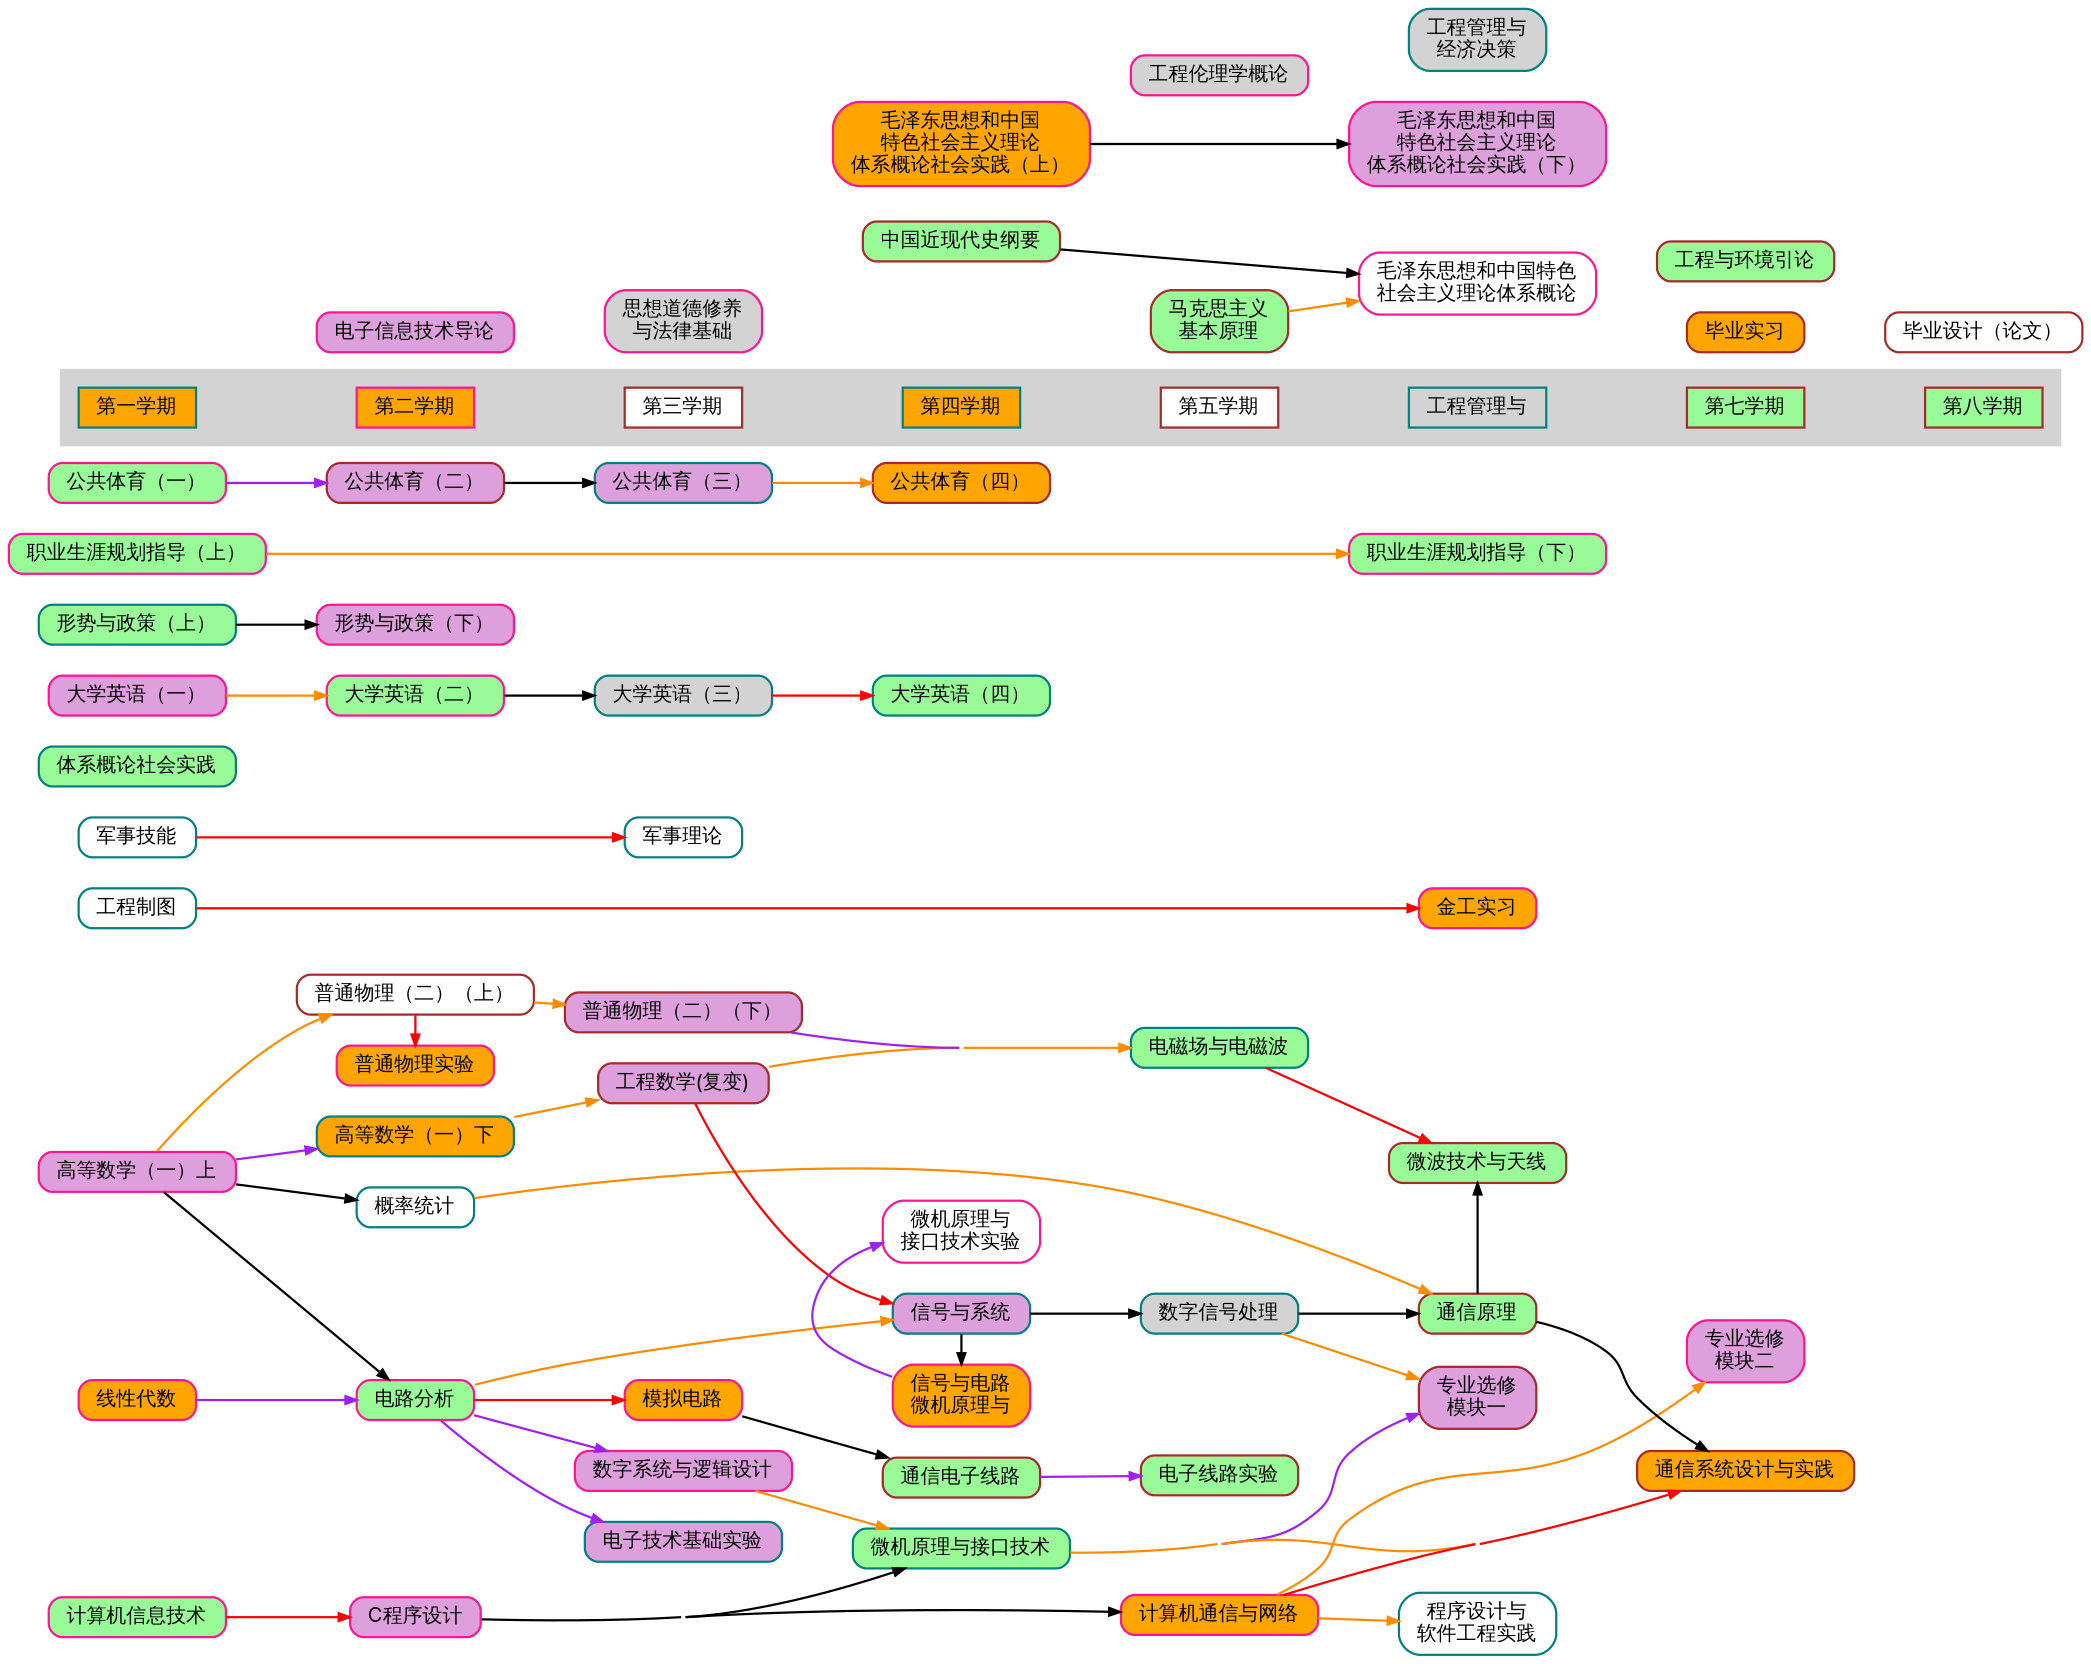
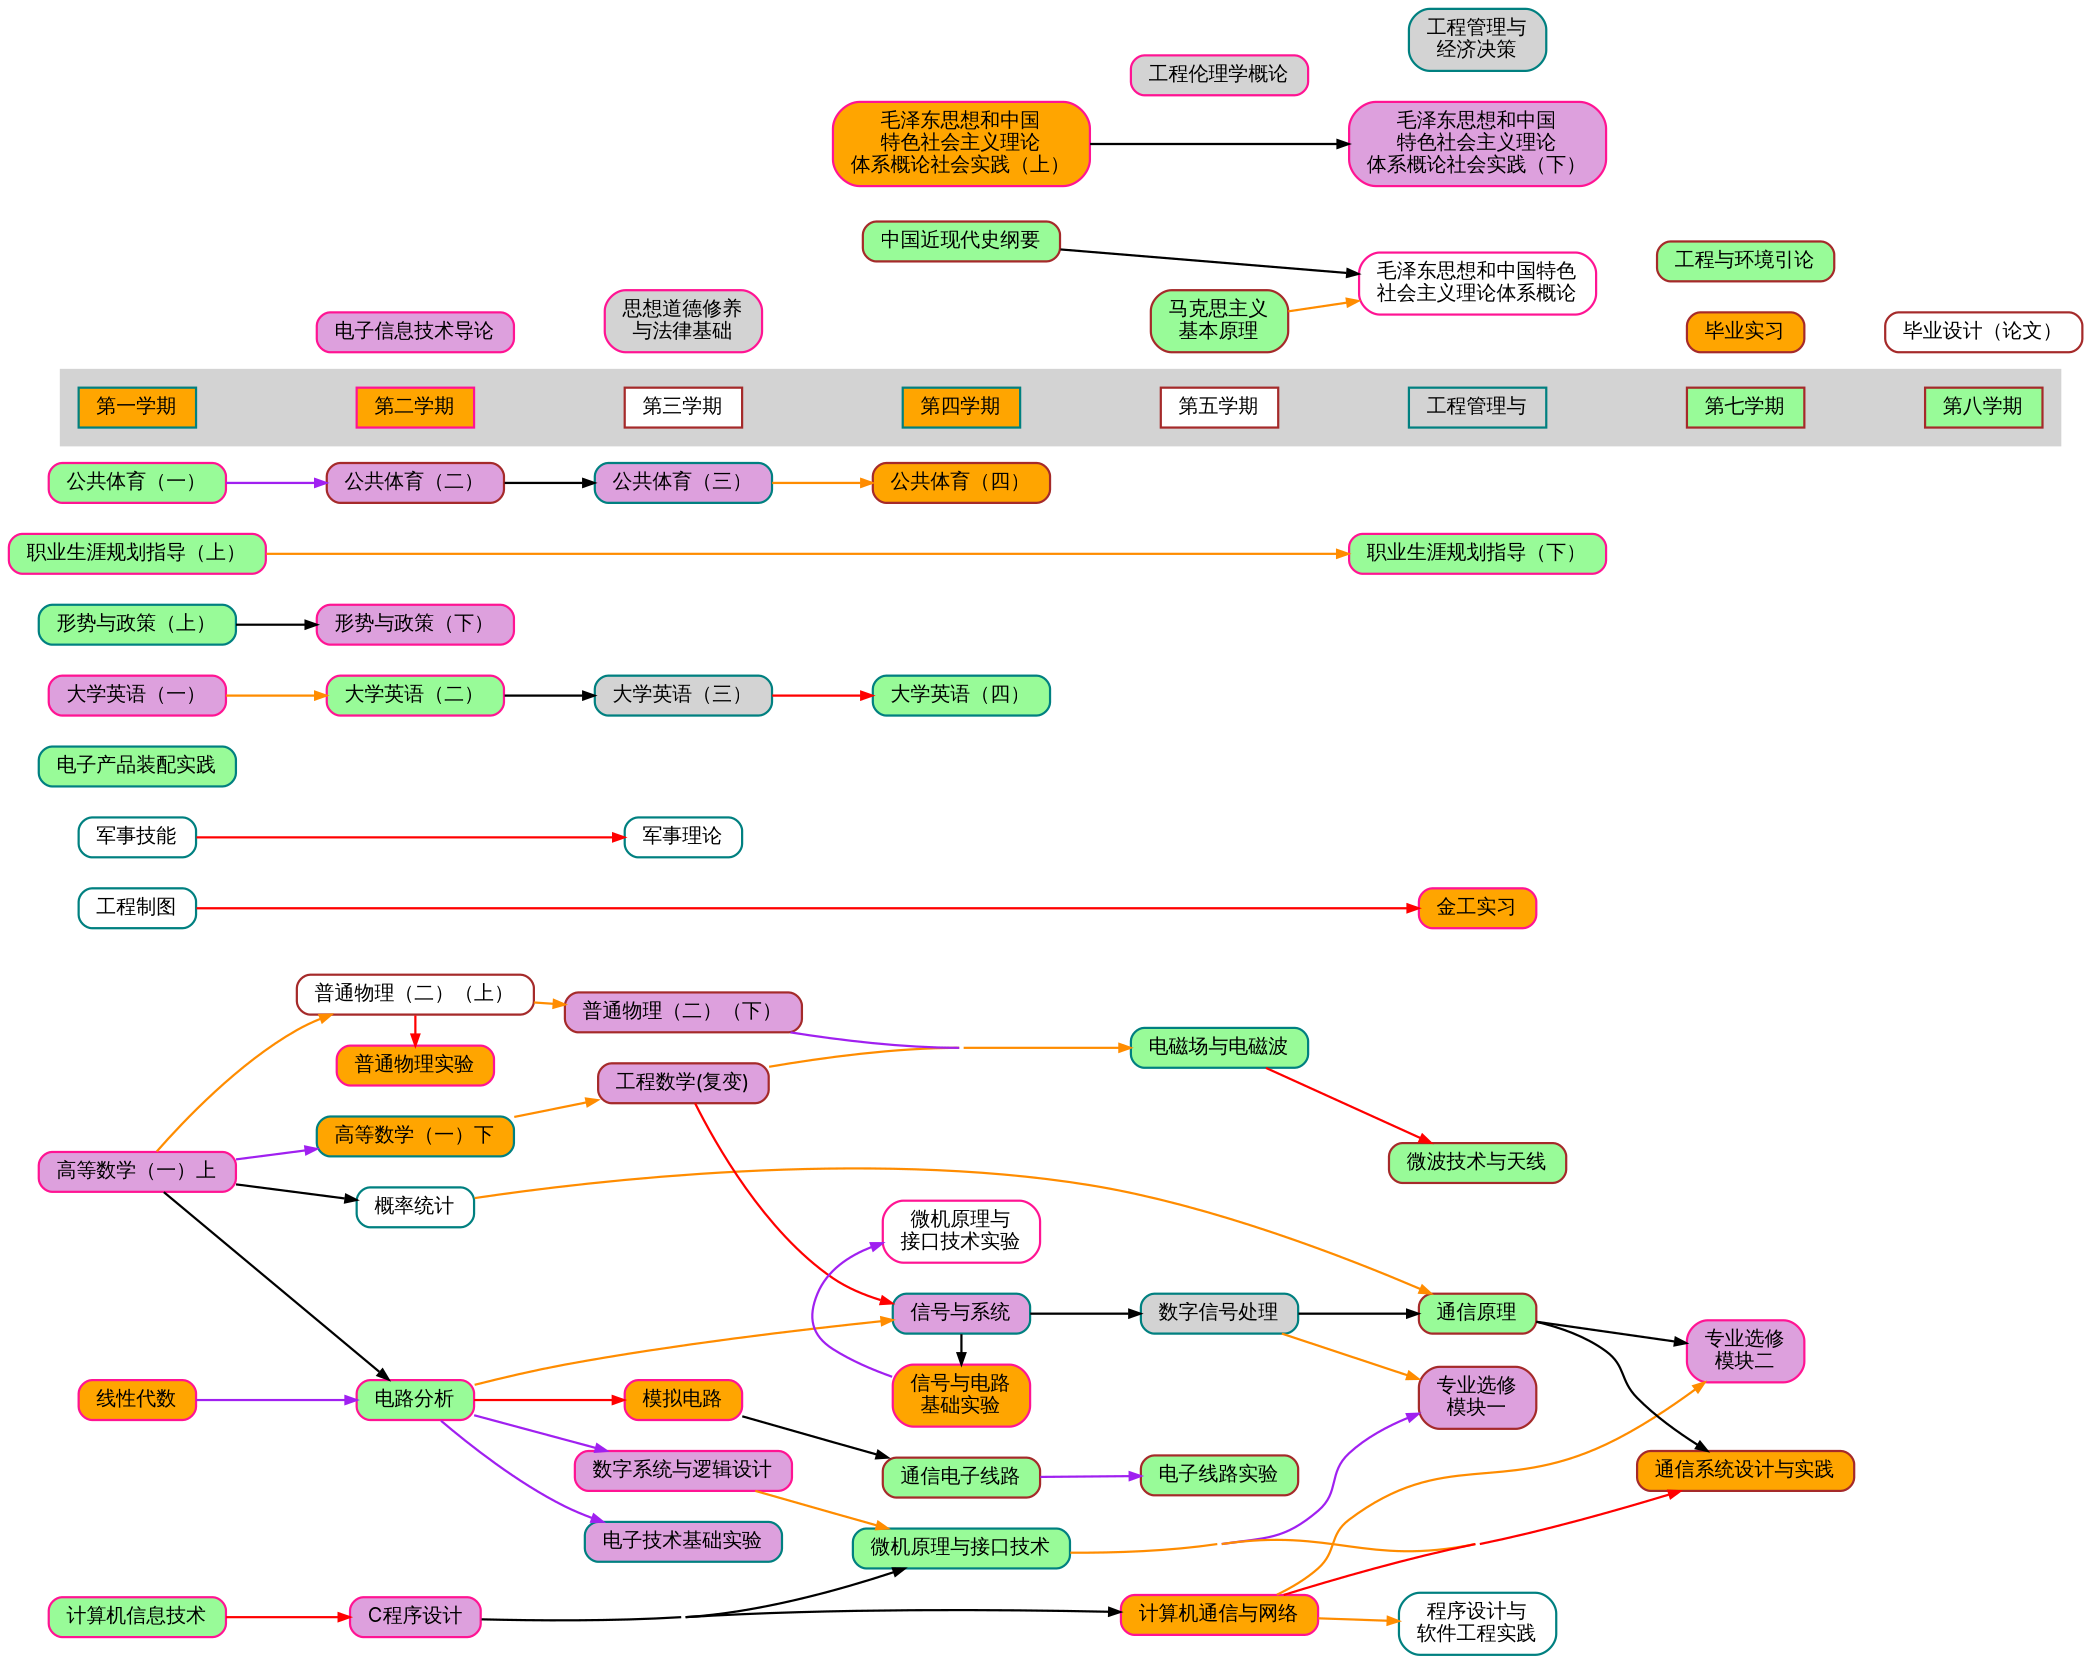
(137, 766) -> (137, 766)
(1478, 1244) -> (1605, 1332)
(961, 1396) -> (961, 1396)
